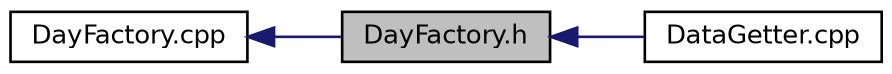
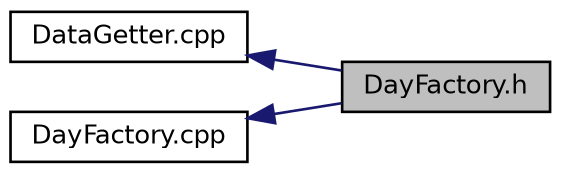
(611, 37) -> (308, 65)
